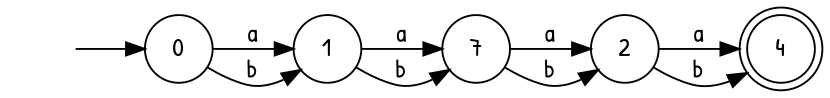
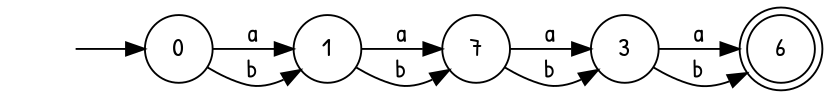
(625, 49) -> (625, 49)
(781, 49) -> (781, 49)
